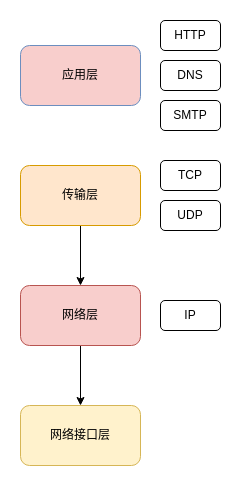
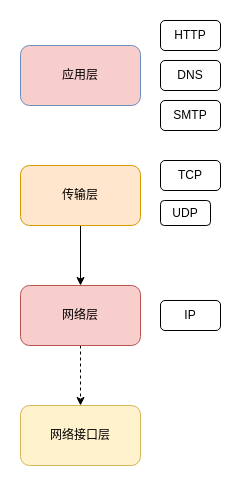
(191, 216) -> (186, 213)
(81, 372) -> (81, 372)
